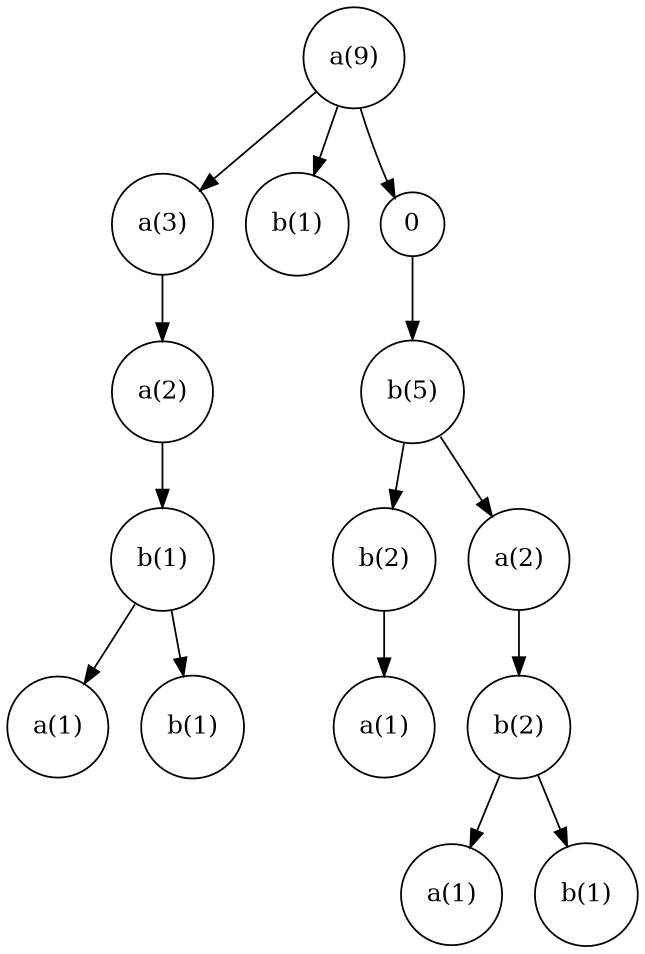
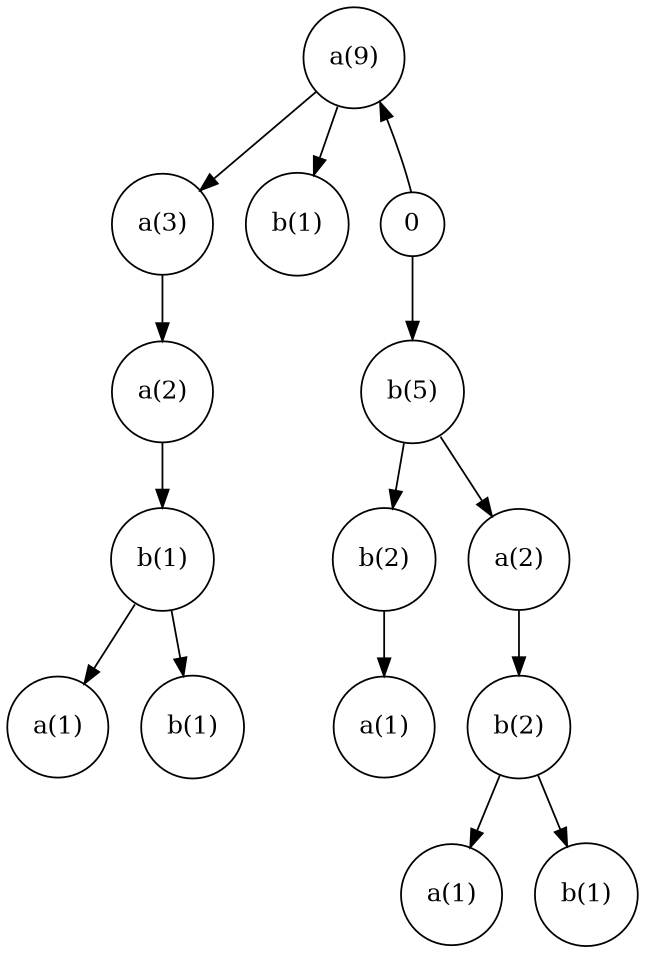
(373, 145) -> (400, 155)
